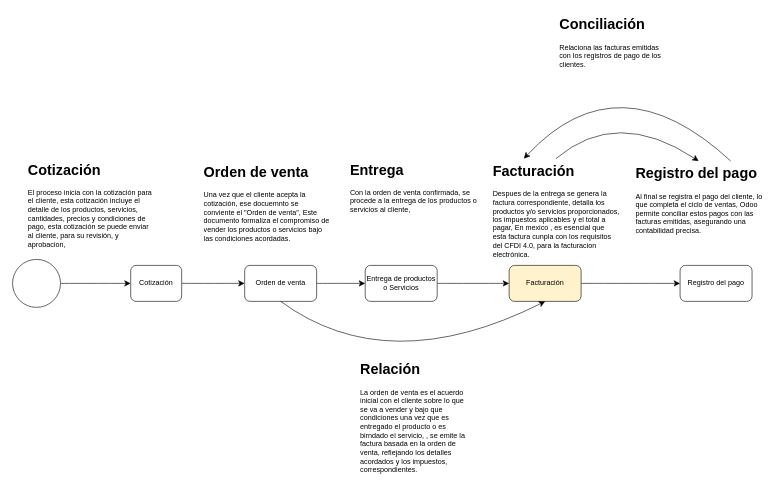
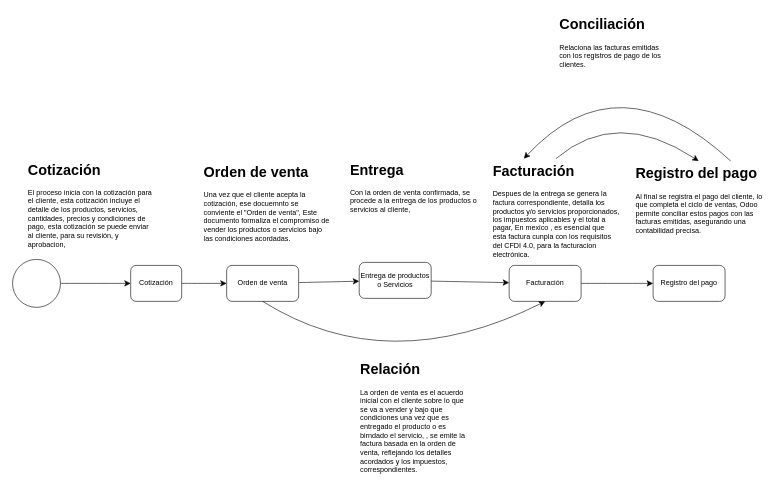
(281, 284) -> (263, 284)
(401, 284) -> (395, 281)
(545, 284) -> (545, 284)
(716, 284) -> (689, 284)
